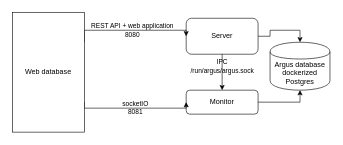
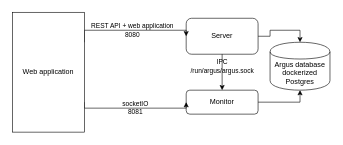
(48, 72) -> (48, 72)
